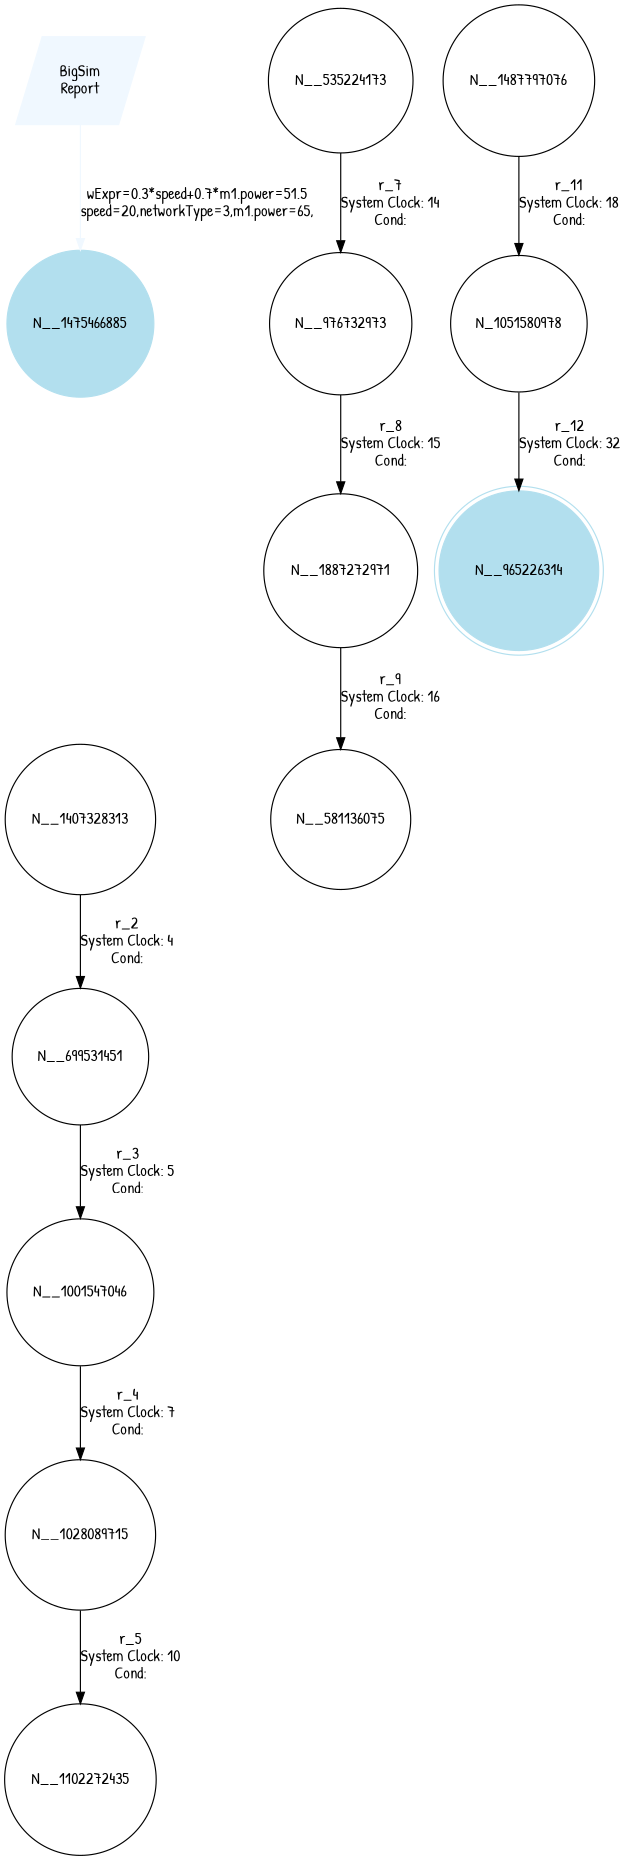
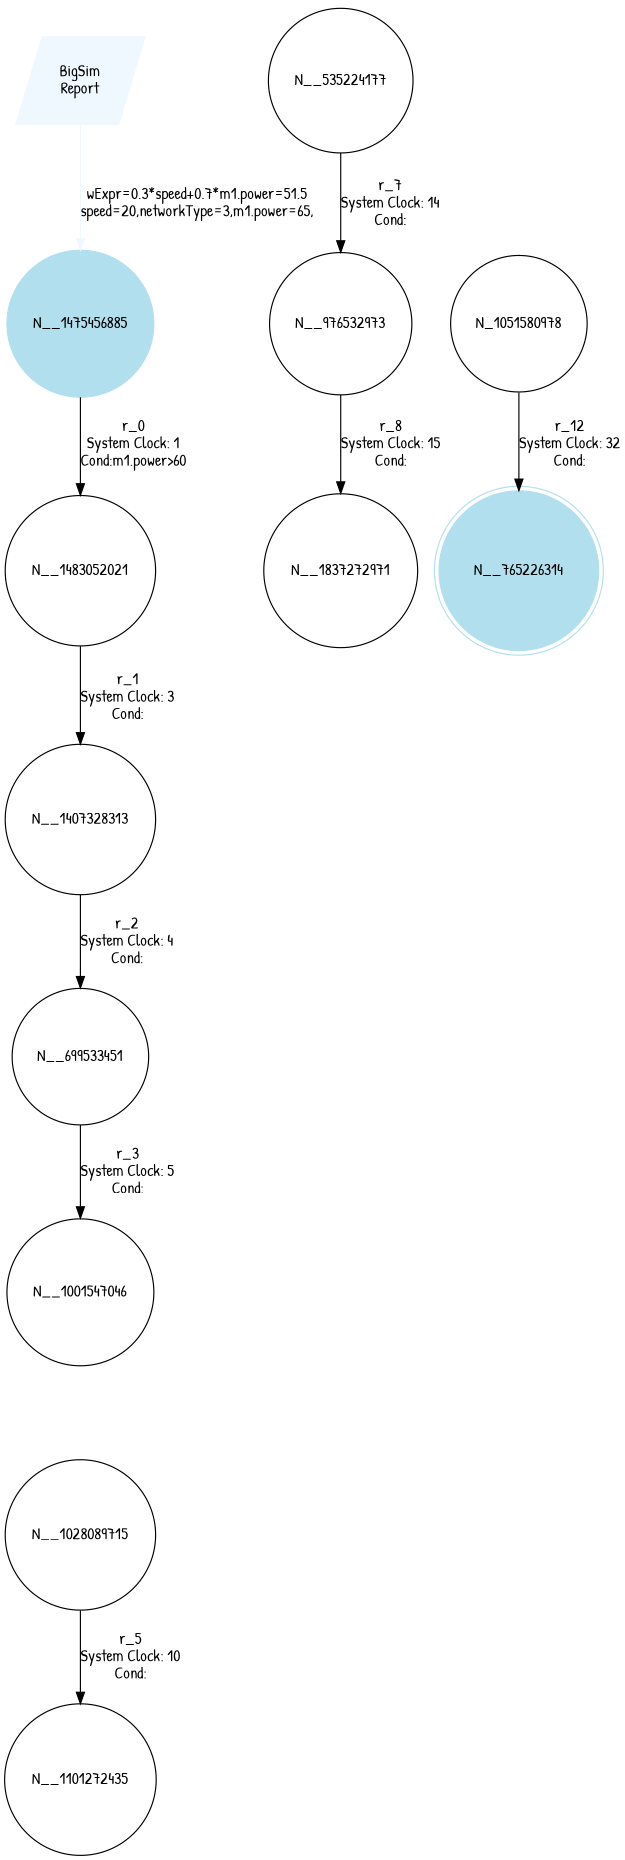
(341, 81) -> (341, 81)
(519, 81) -> none
(80, 324) -> (80, 324)
(341, 324) -> (341, 324)
none -> (80, 571)
(341, 571) -> (341, 571)
(519, 571) -> (519, 571)
(341, 819) -> none
(80, 1057) -> (80, 1057)
(80, 1407) -> none
(80, 1780) -> (80, 1780)
